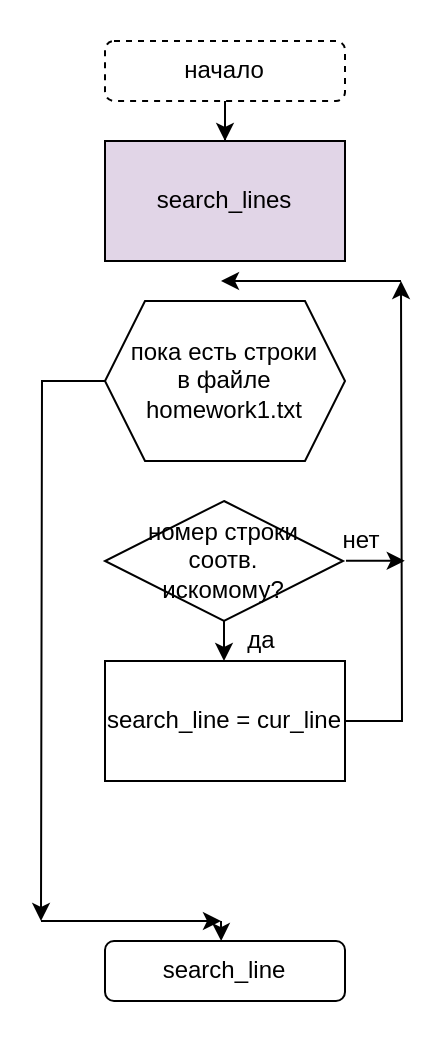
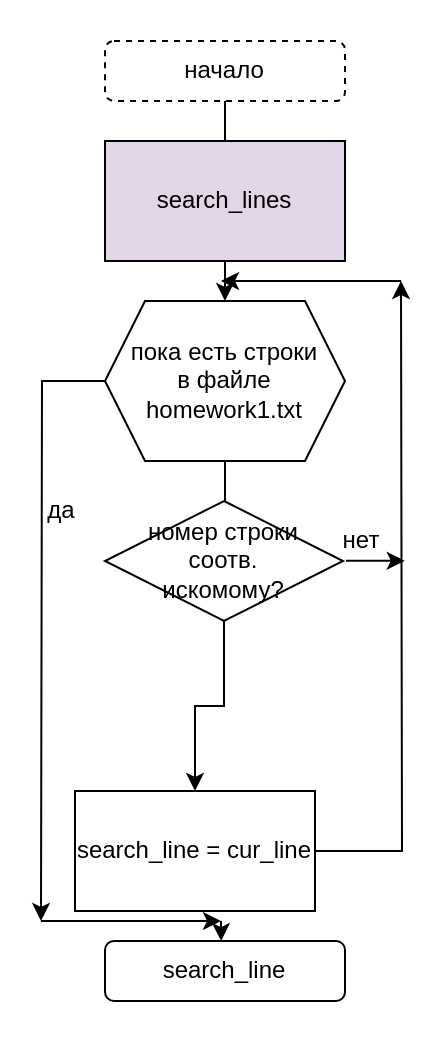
(225, 139) -> (225, 274)
none -> (225, 481)
(261, 641) -> (61, 511)
(225, 721) -> (195, 851)
